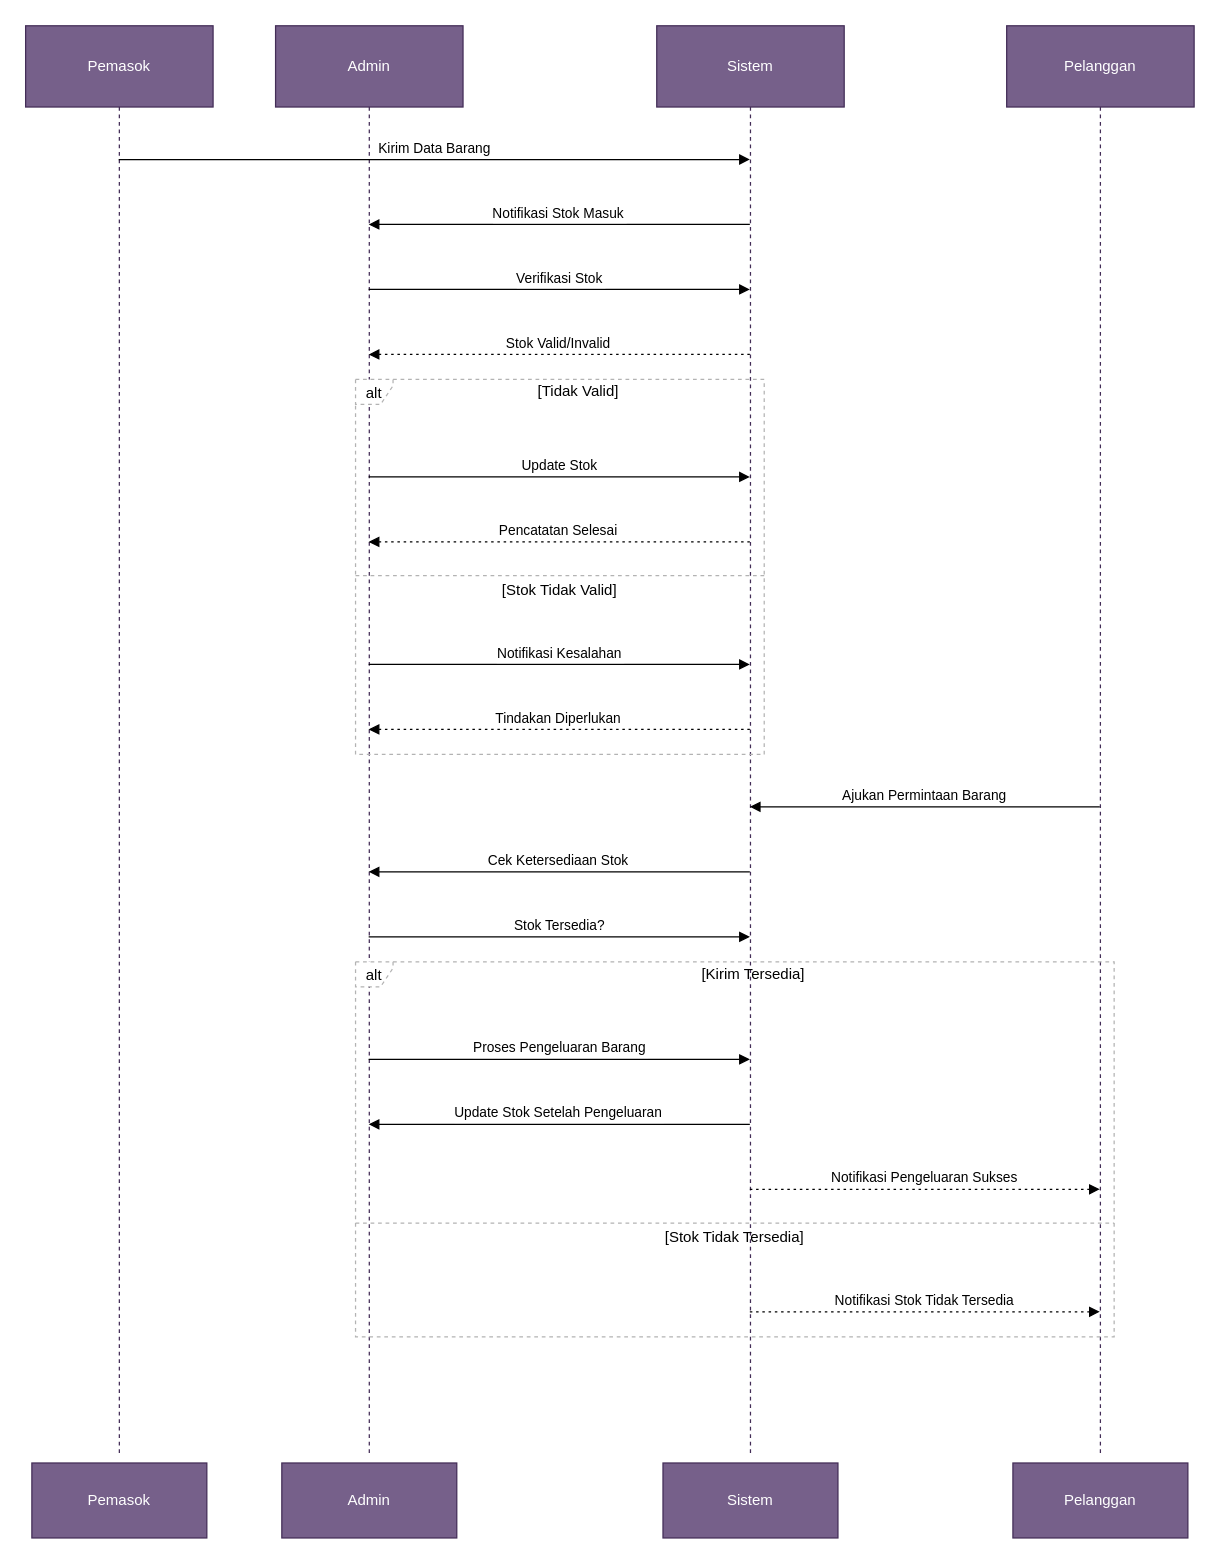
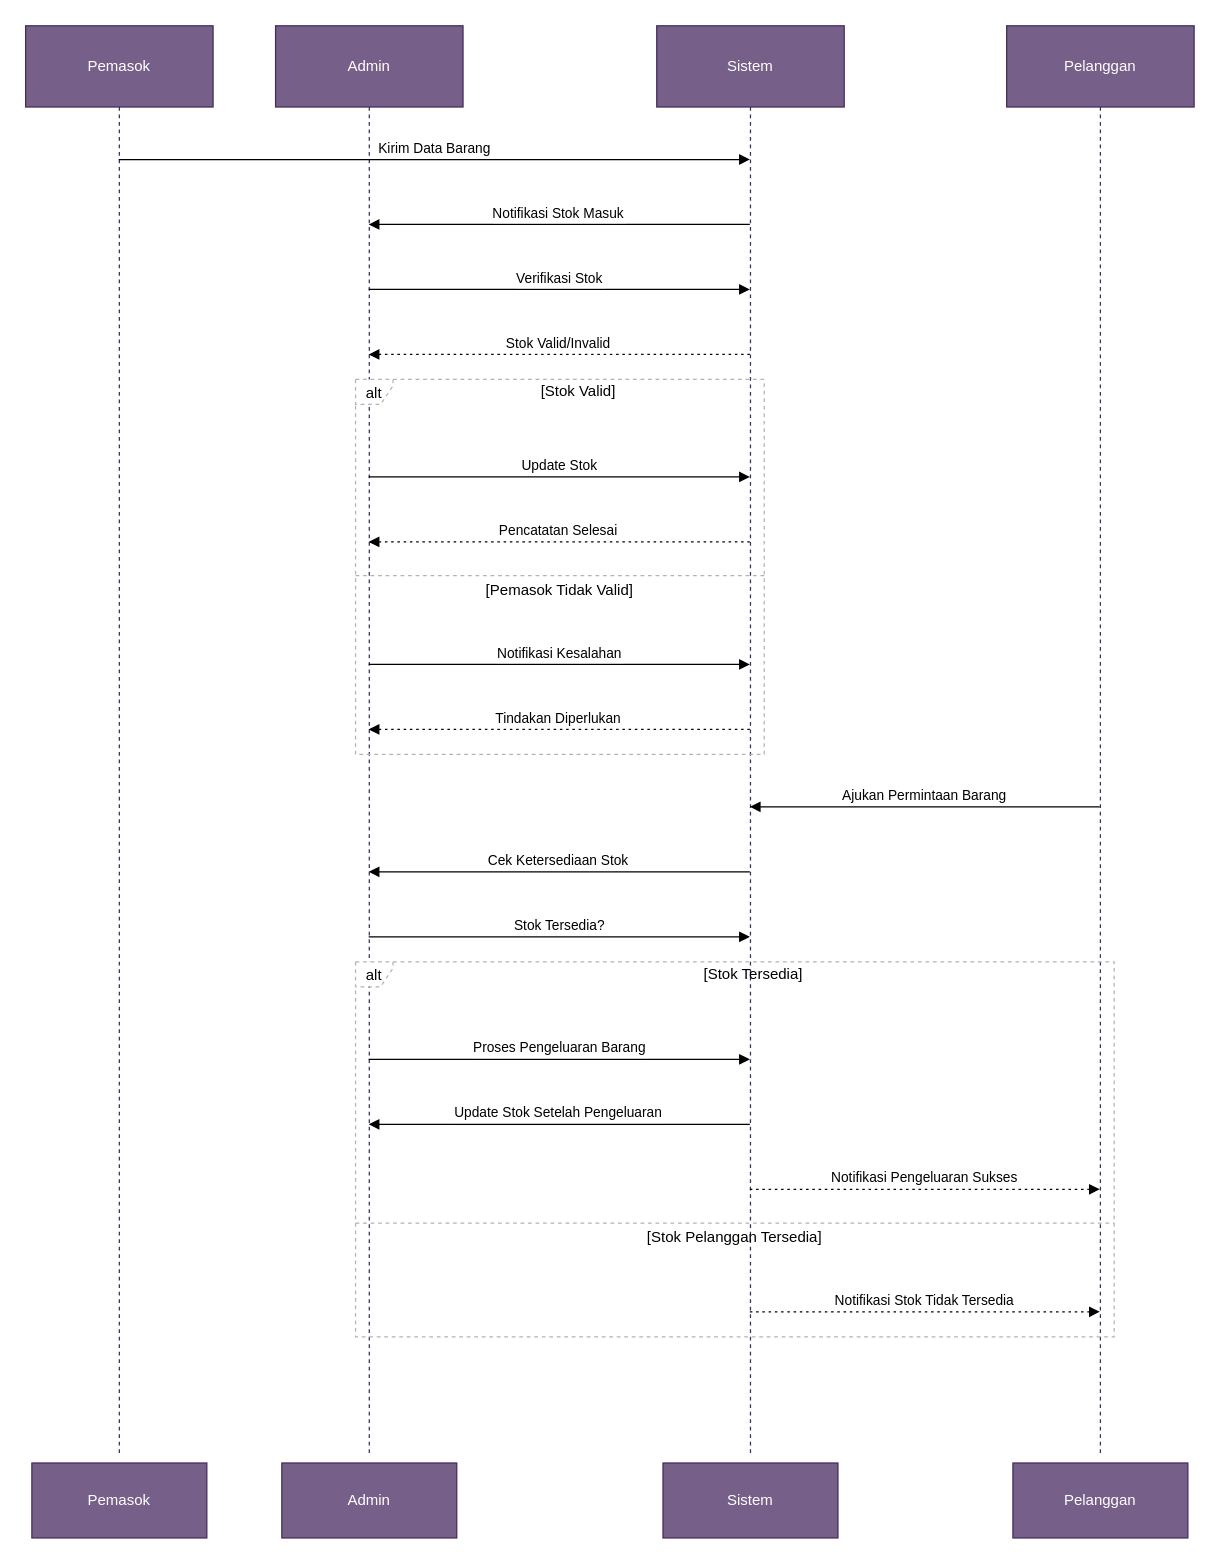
(579, 392) -> (579, 392)
(560, 591) -> (560, 591)
(754, 974) -> (754, 974)
(735, 1238) -> (735, 1238)
